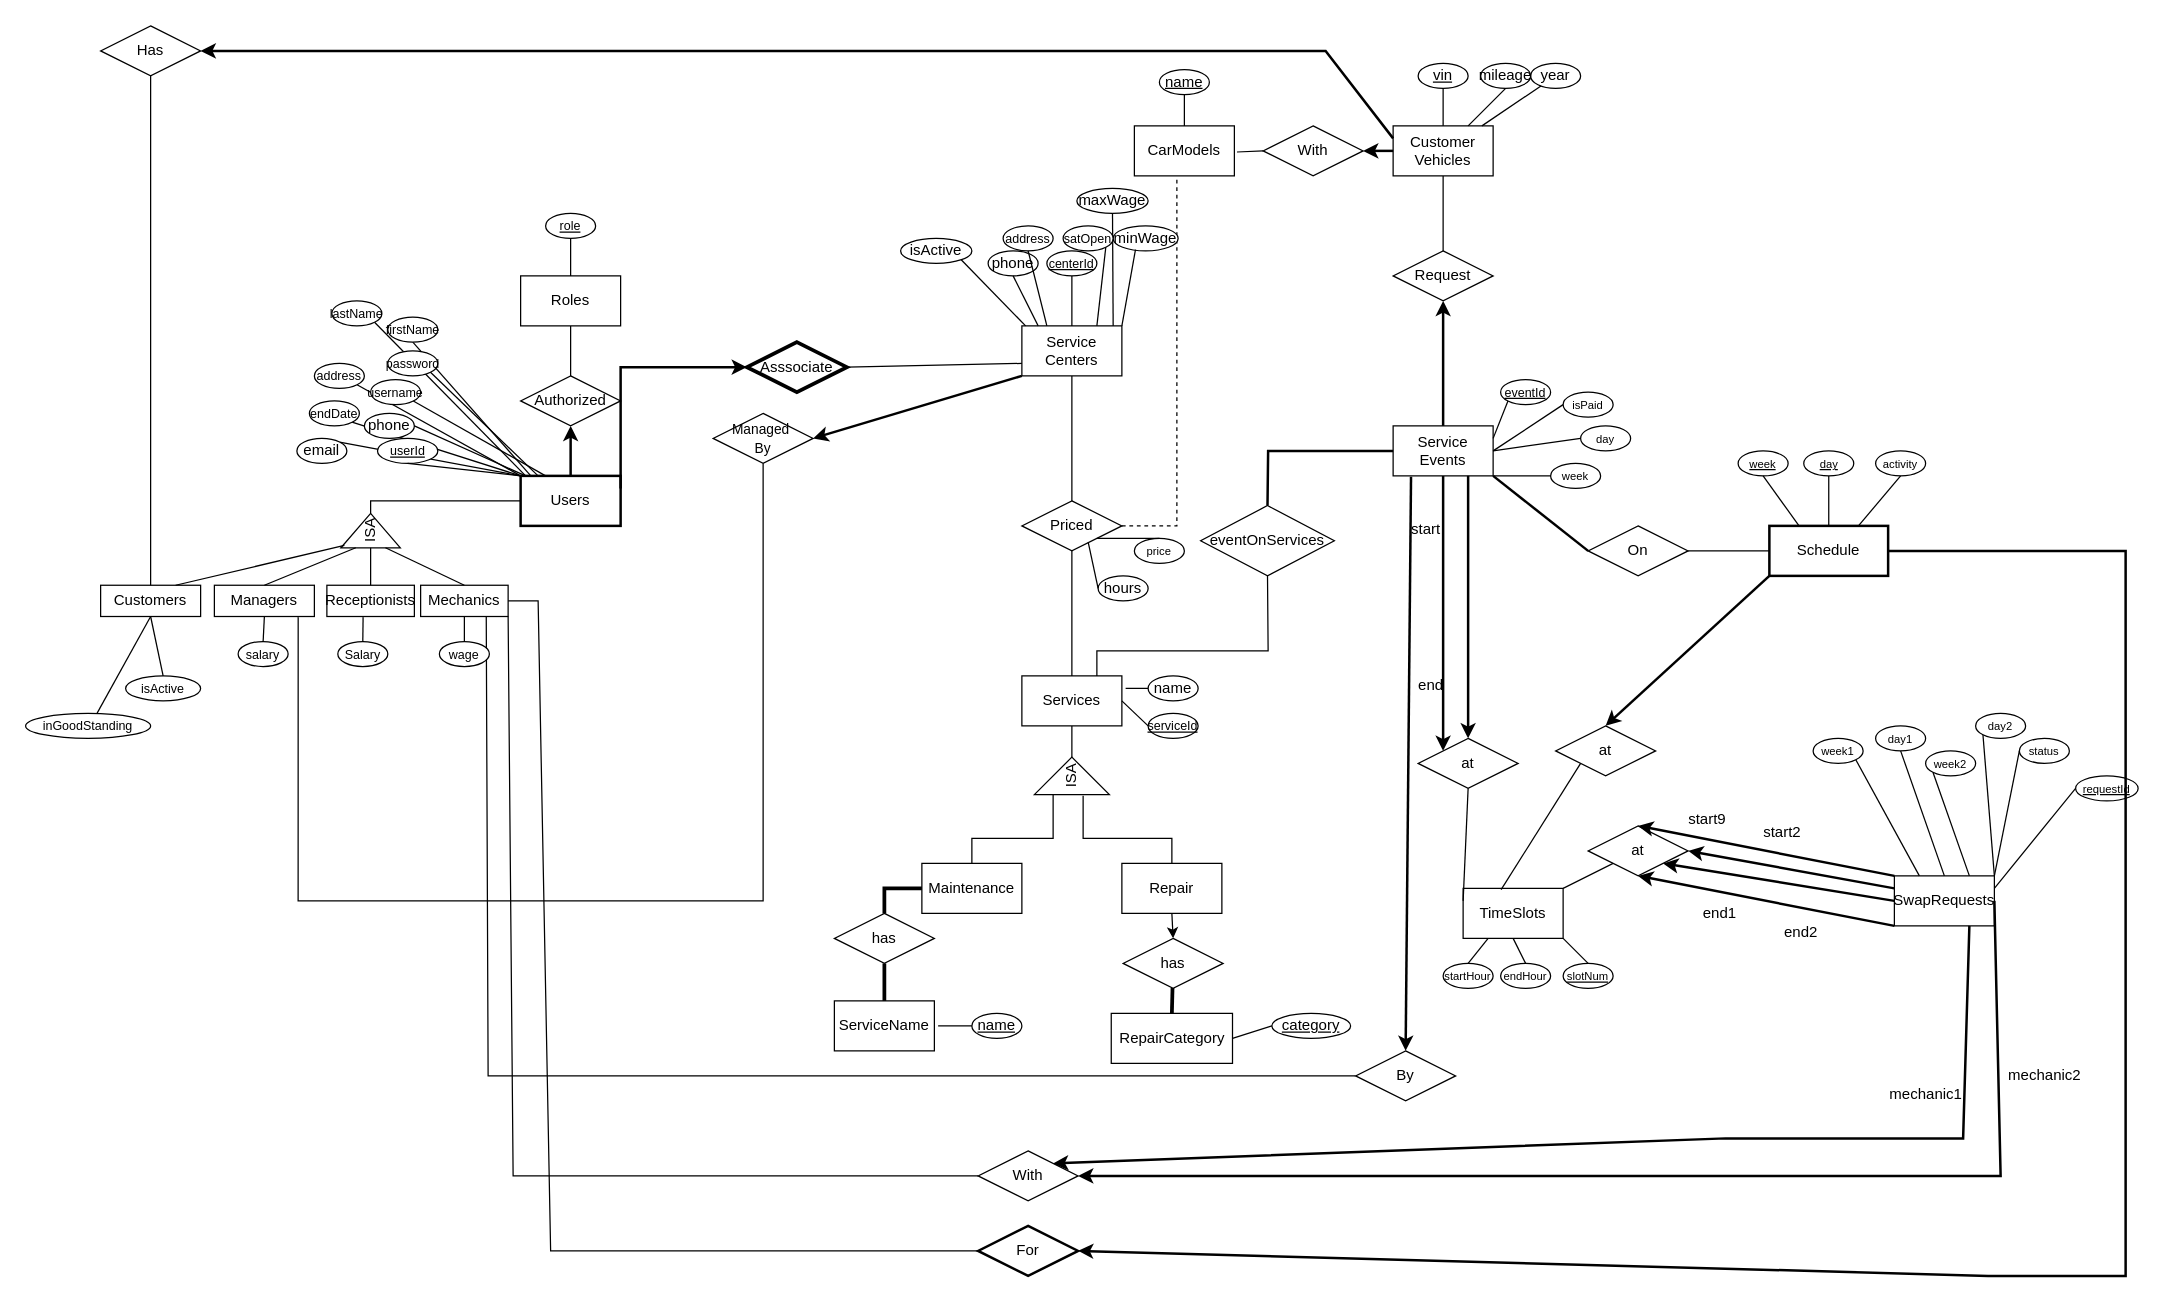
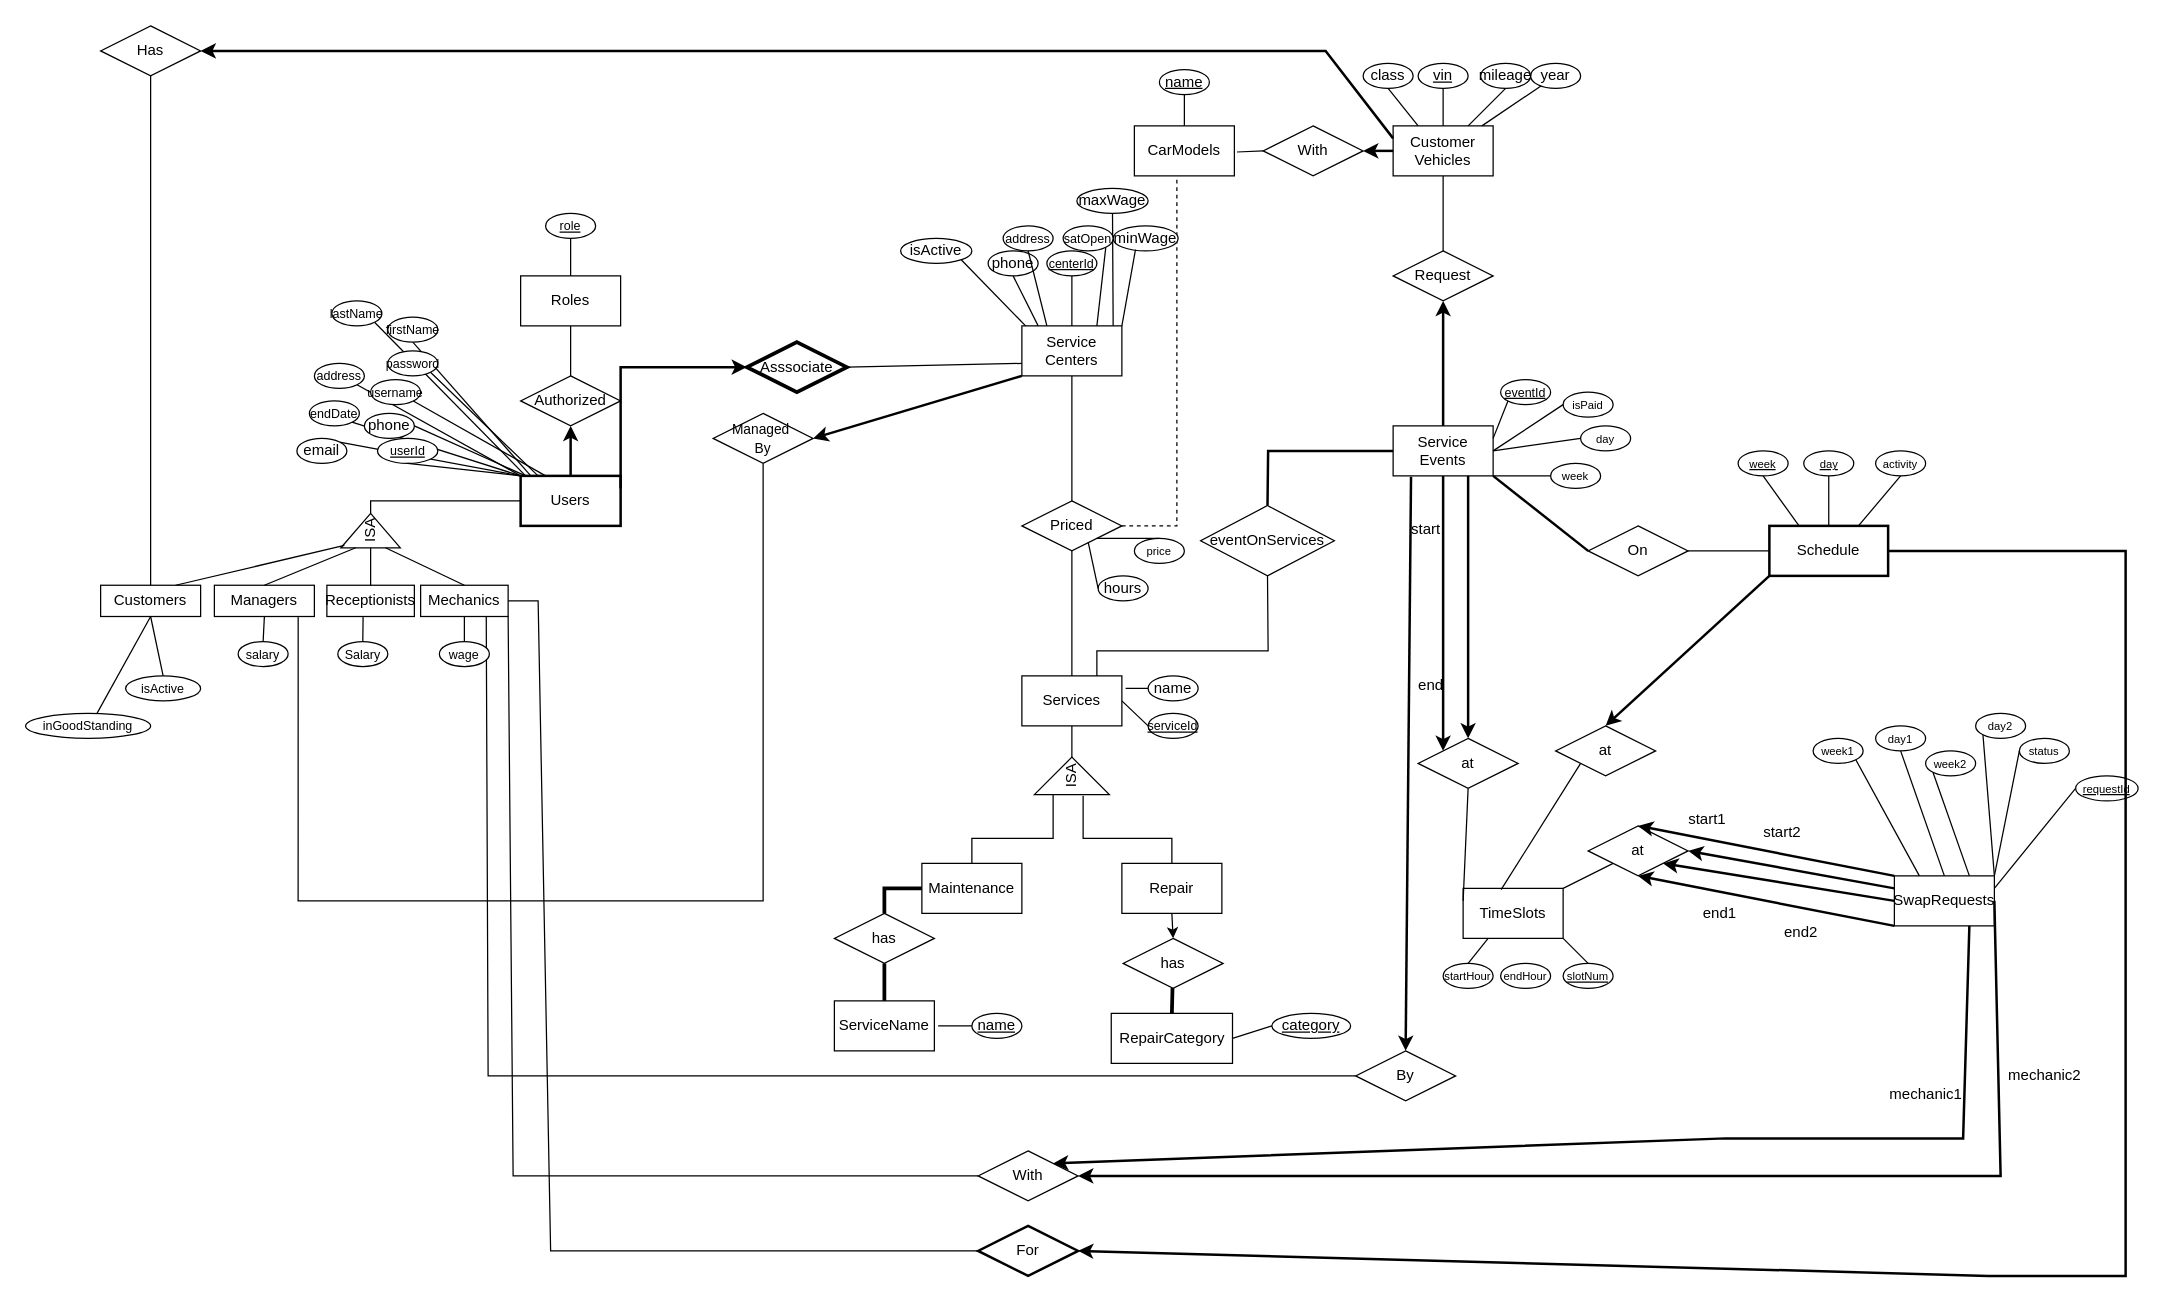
none -> (1388, 76)
none -> (1403, 107)
(1708, 819) -> (1708, 819)
(1520, 951) -> none
